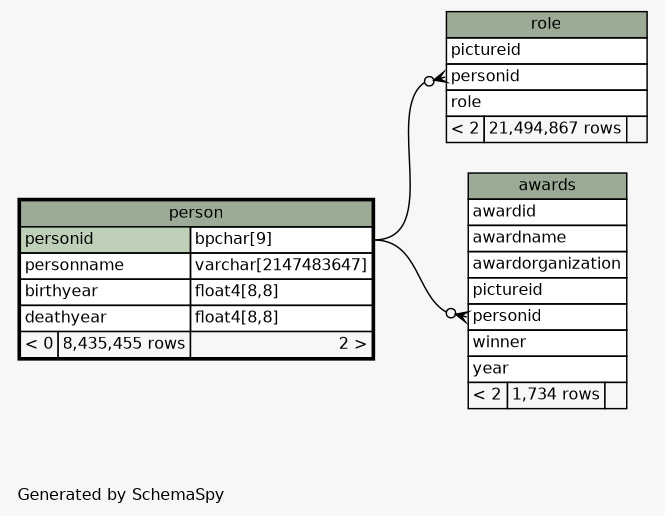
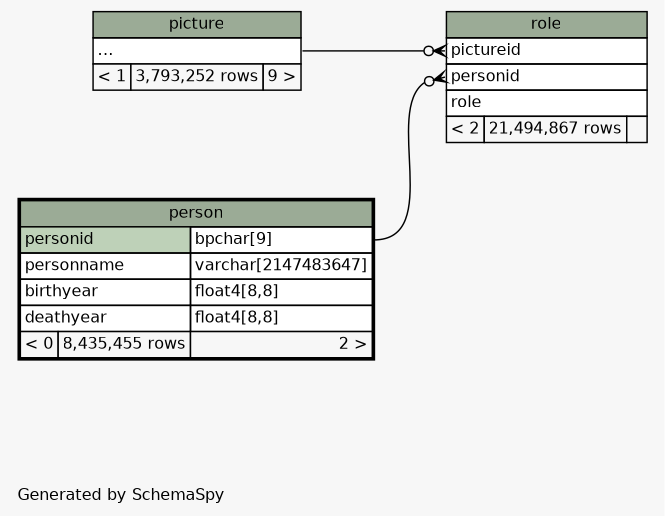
none -> (196, 51)
(547, 291) -> none
